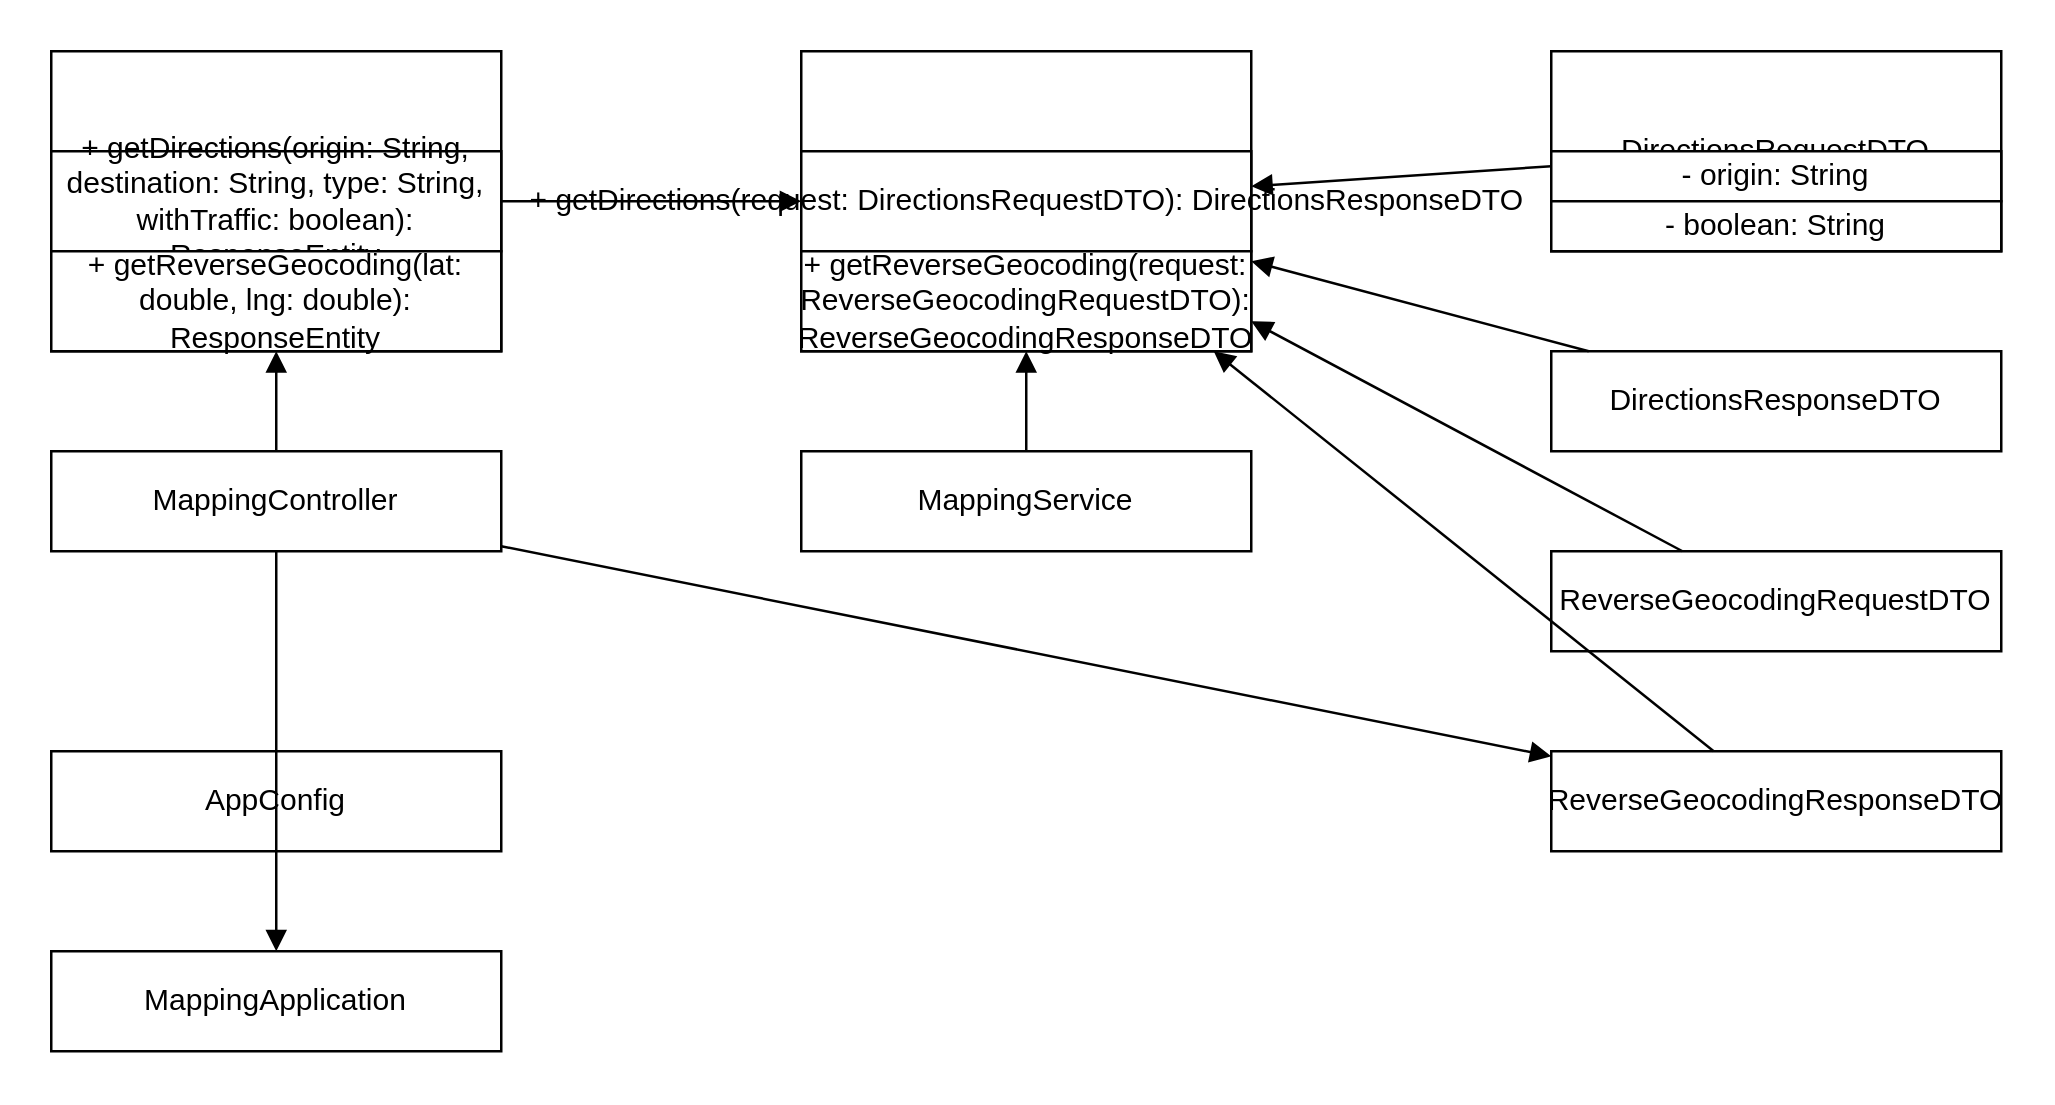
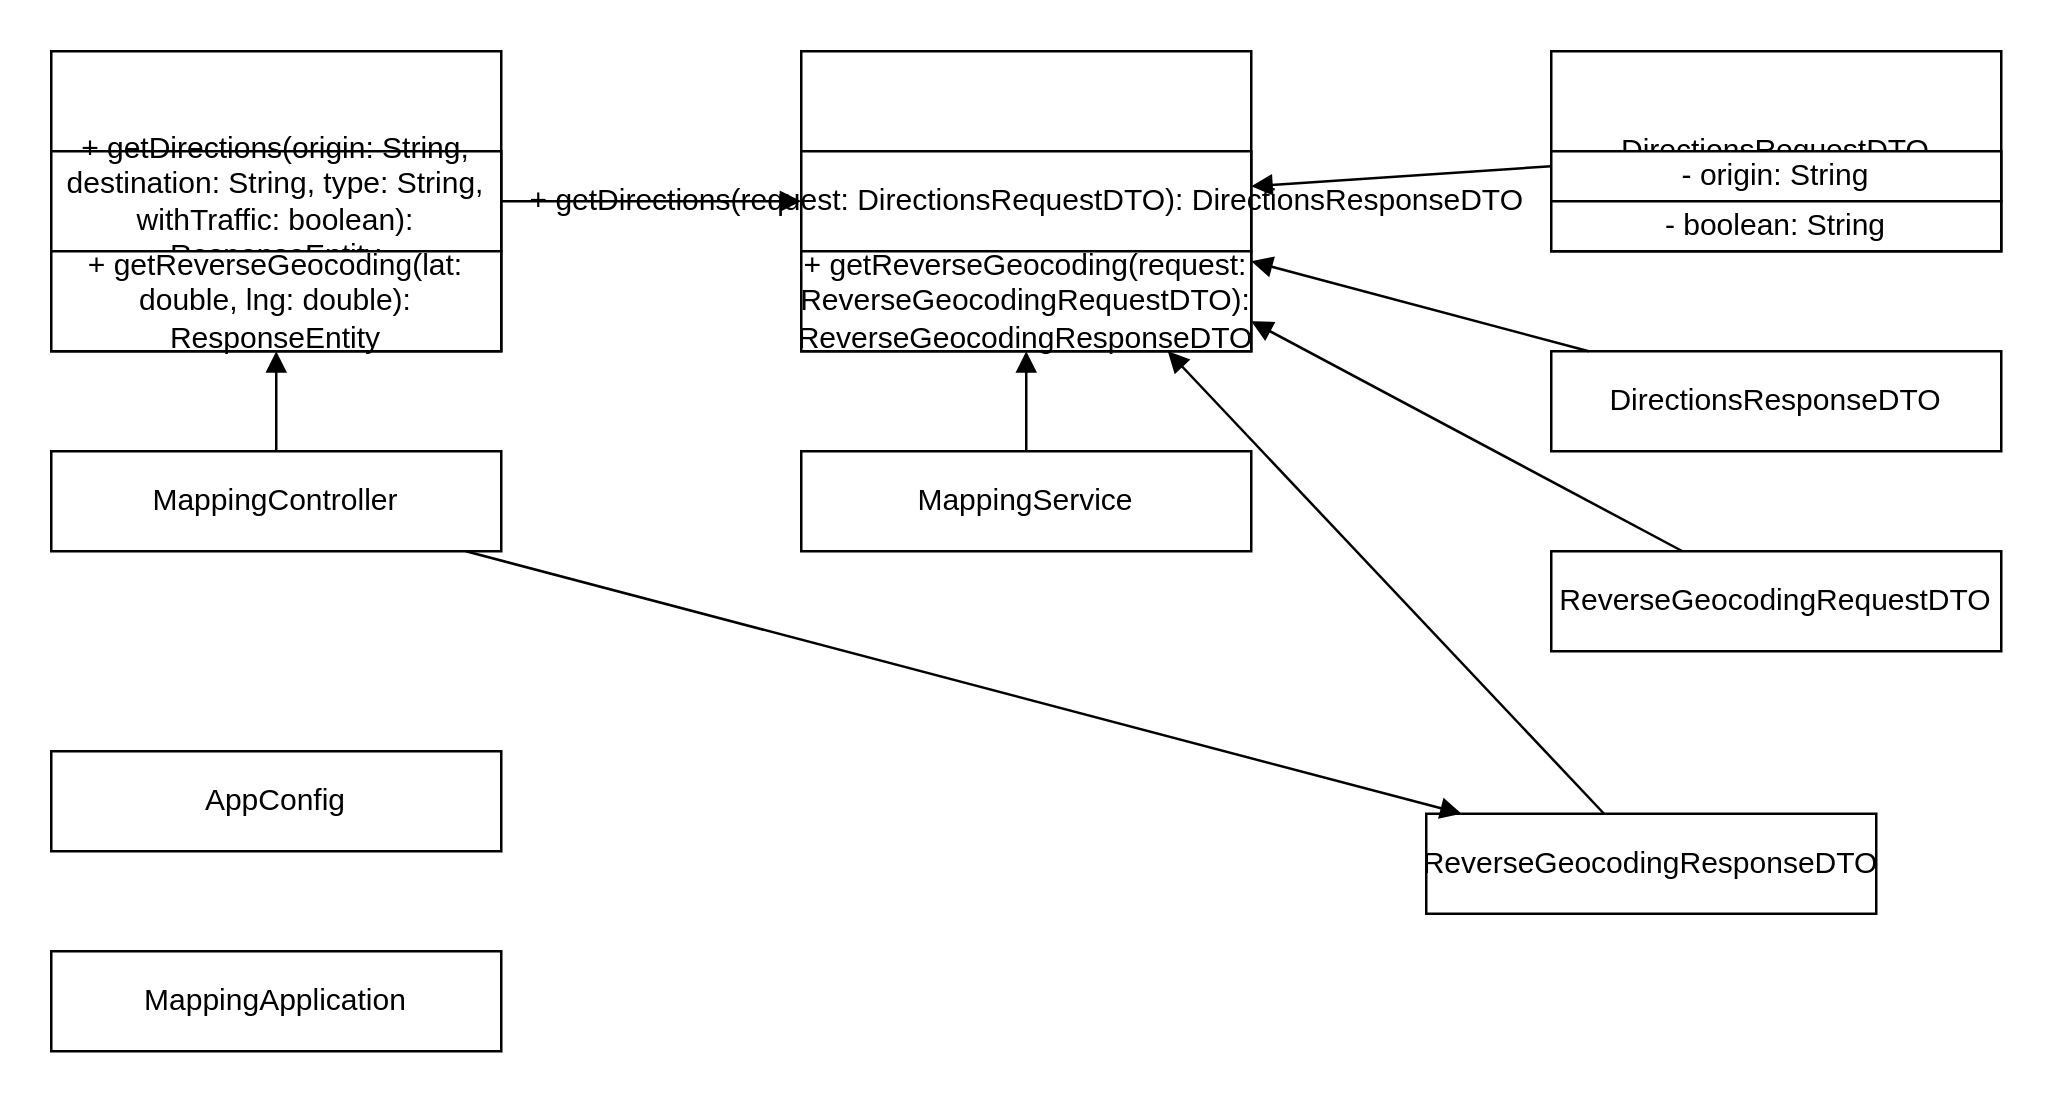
(276, 741) -> none
(1776, 801) -> (1651, 864)
